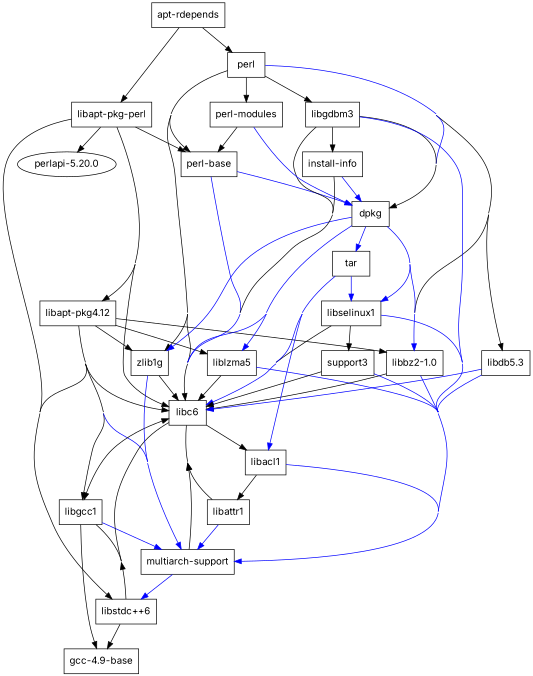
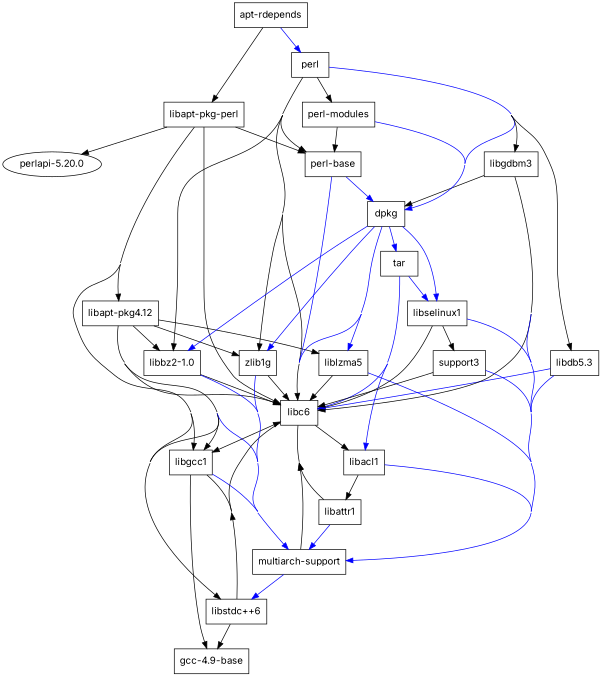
(215, 38) -> (288, 37)
(333, 164) -> none
none -> (194, 428)
